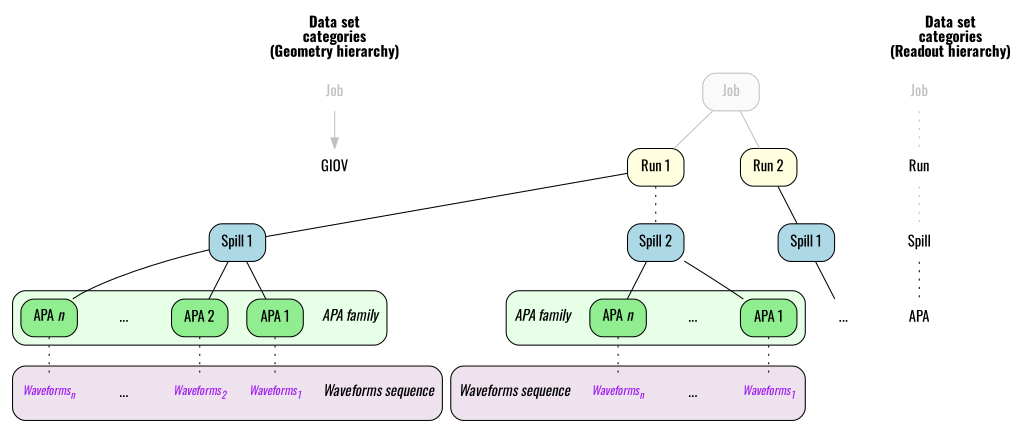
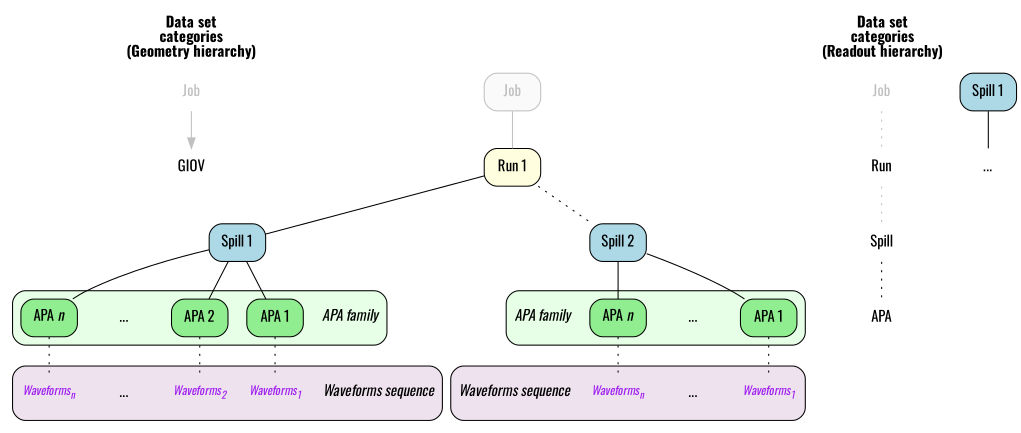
(769, 167) -> none
